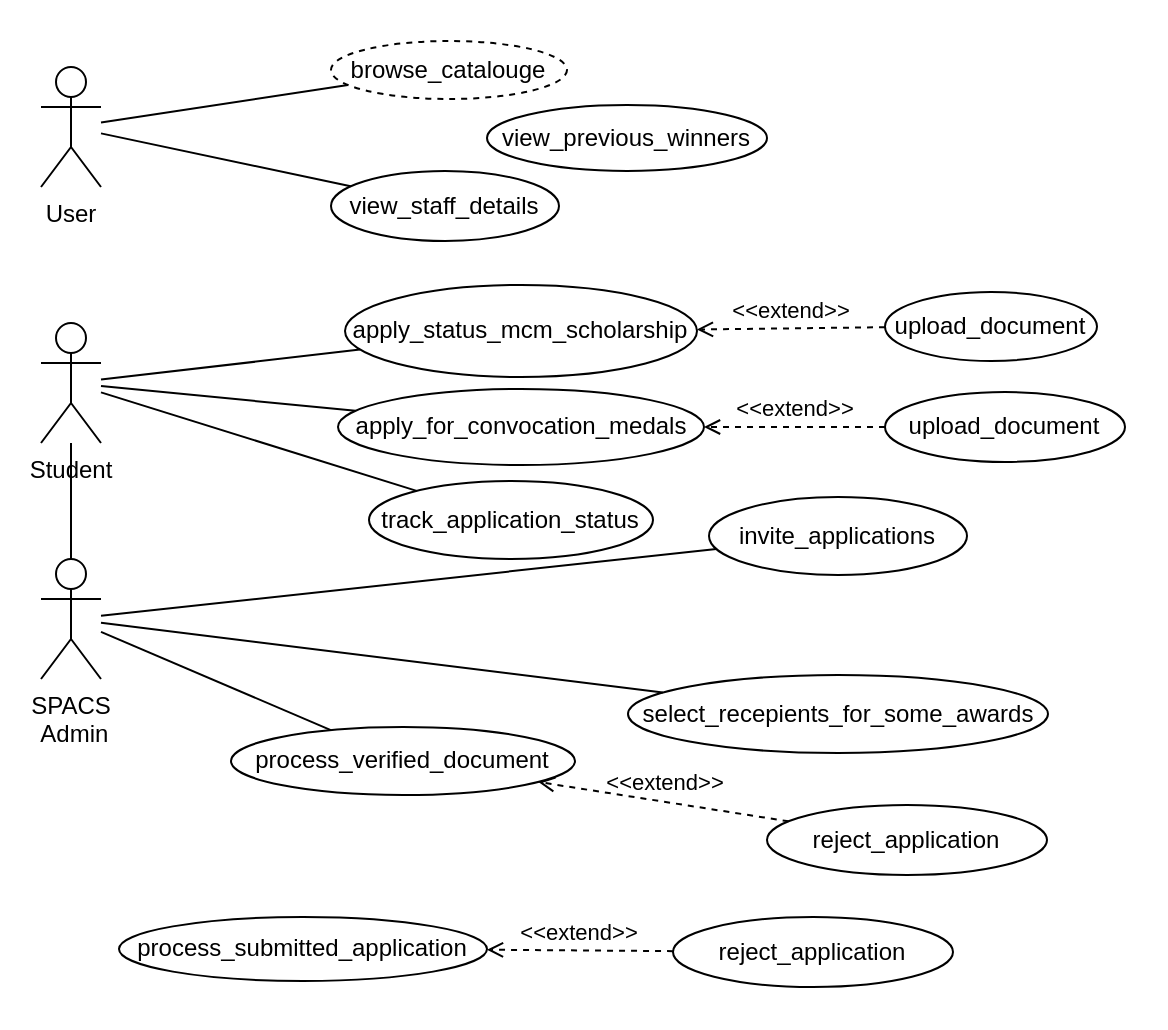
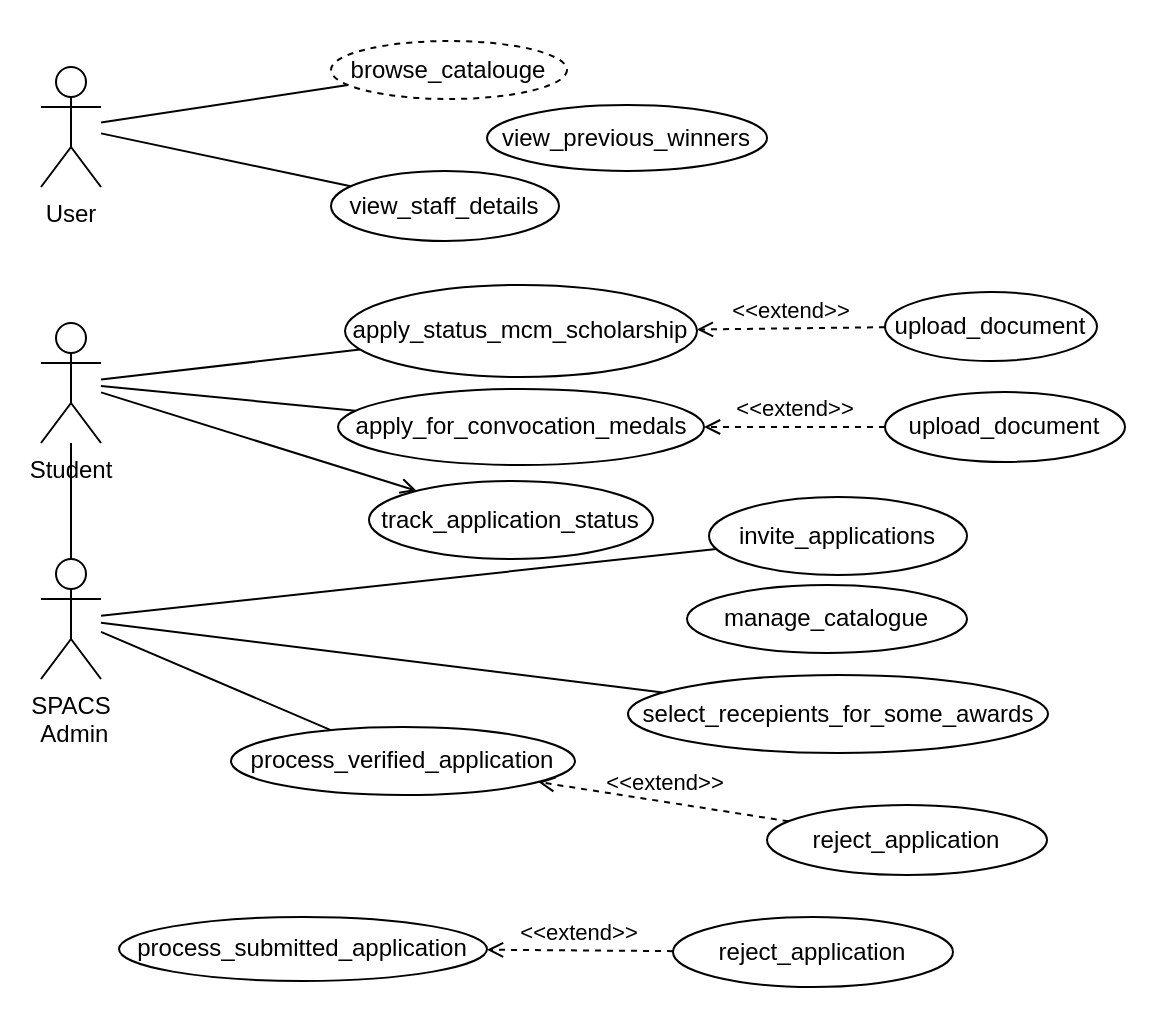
(410, 489) -> (409, 488)
none -> (827, 619)
(403, 761) -> (403, 761)
